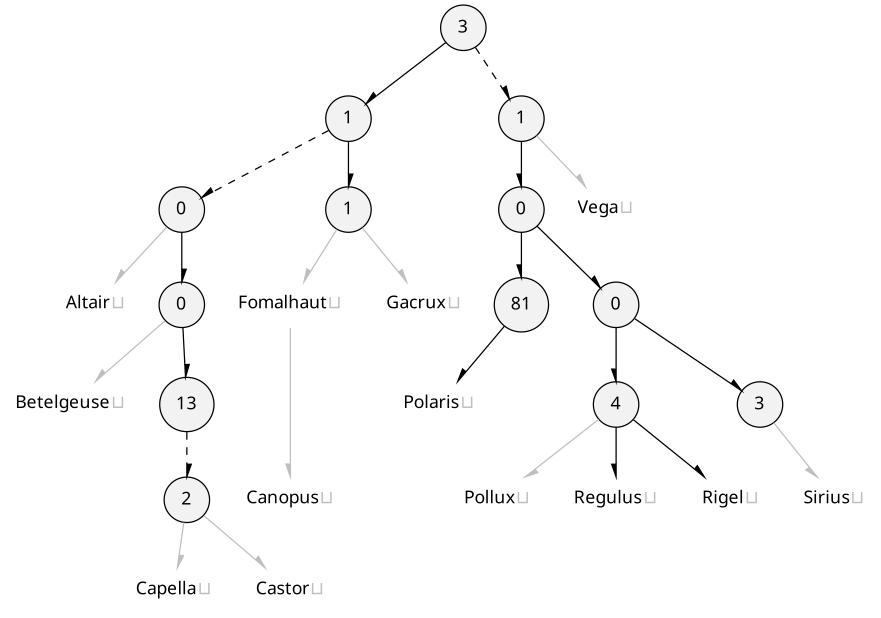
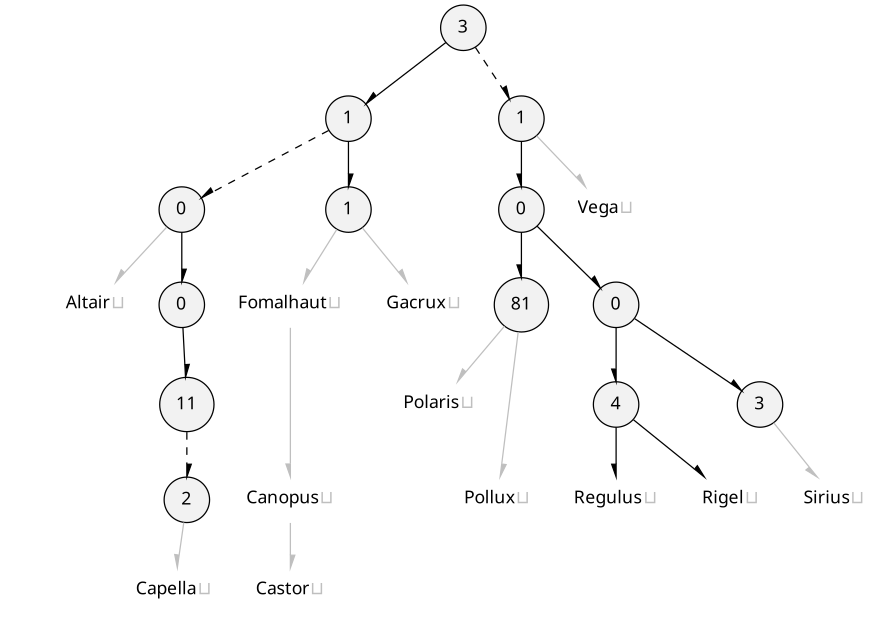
(485, 349) -> (485, 349)
(71, 405) -> none
(187, 405) -> (187, 405)
(567, 444) -> (510, 398)
(230, 538) -> (290, 539)
(181, 539) -> (181, 539)
